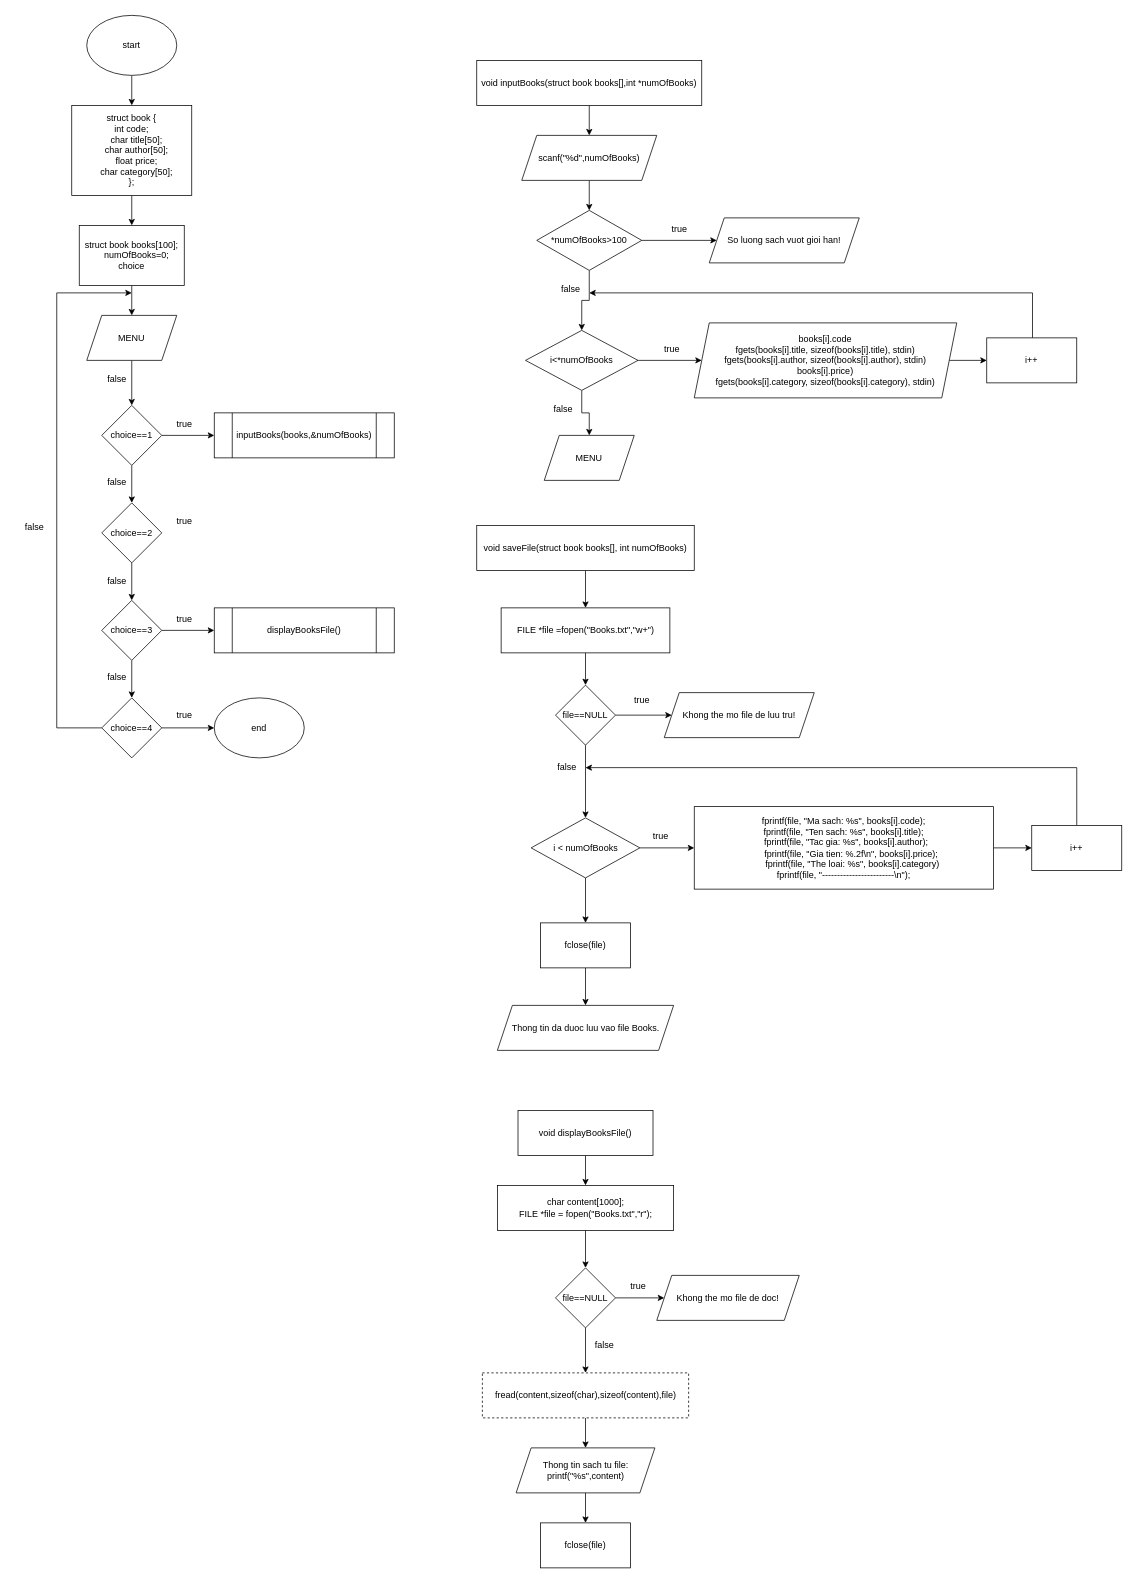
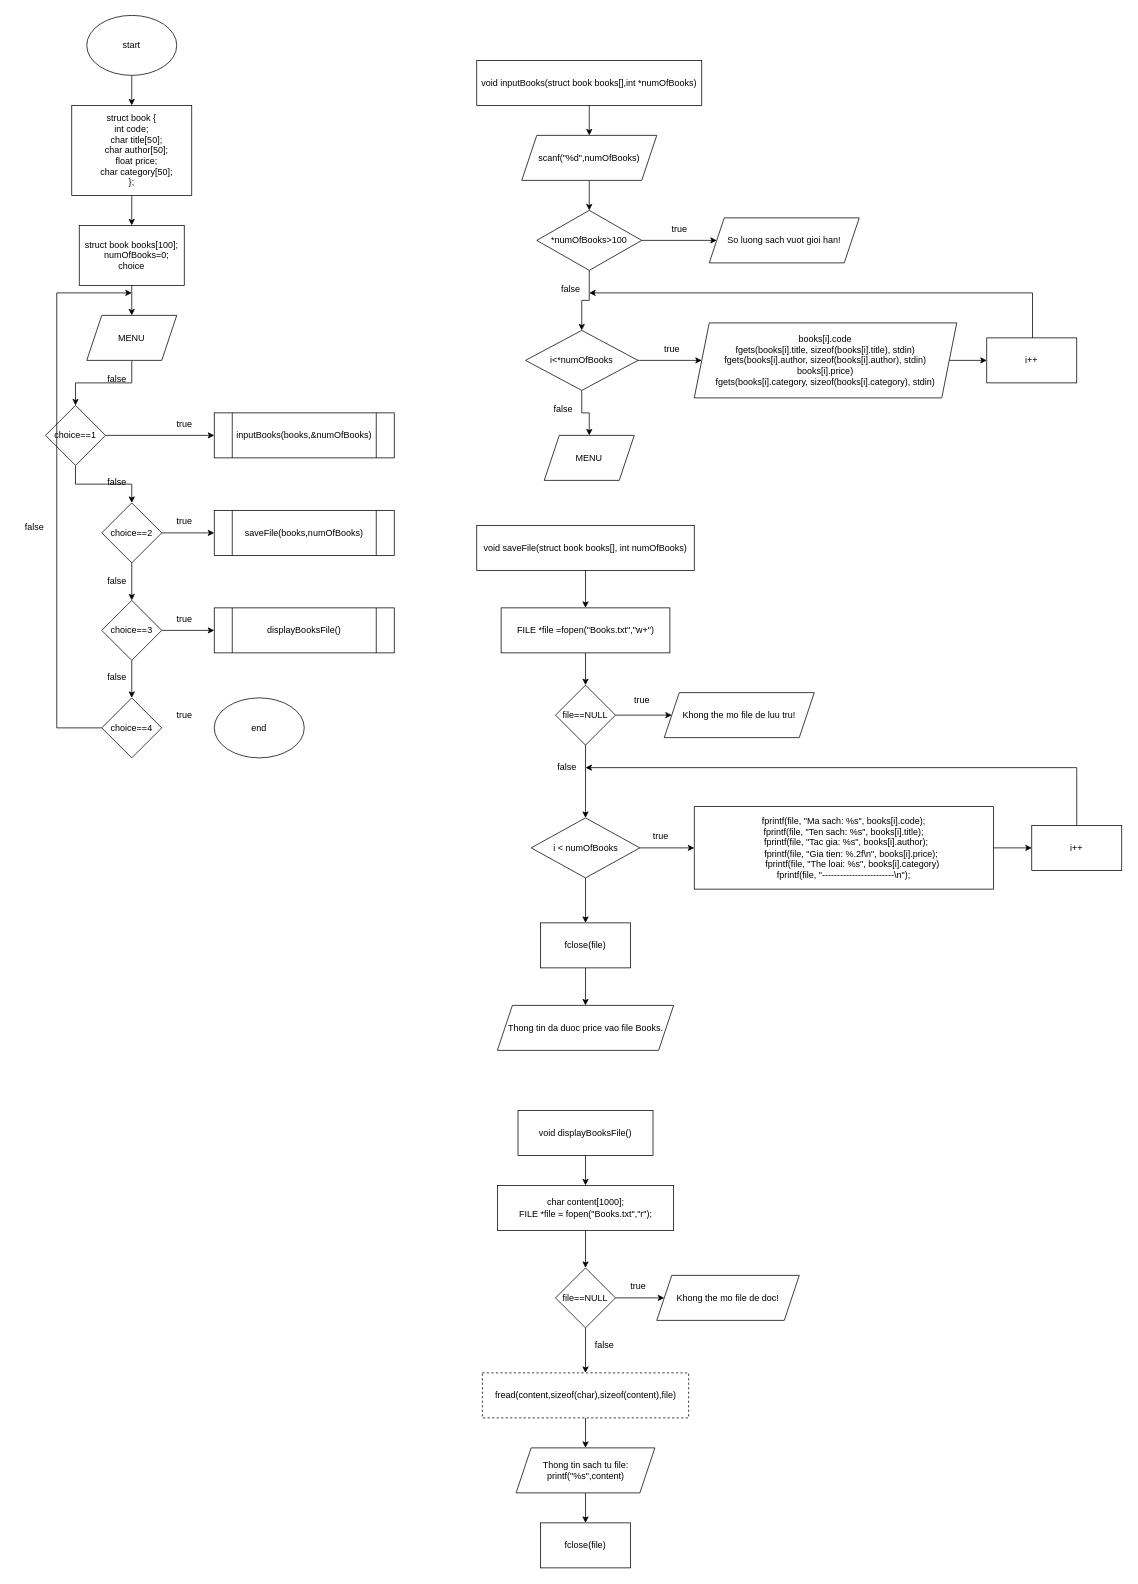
(132, 435) -> (75, 435)
none -> (207, 533)
none -> (304, 533)
(207, 728) -> none
(586, 1028) -> (586, 1028)
